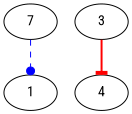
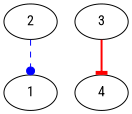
(31, 22) -> (31, 22)
